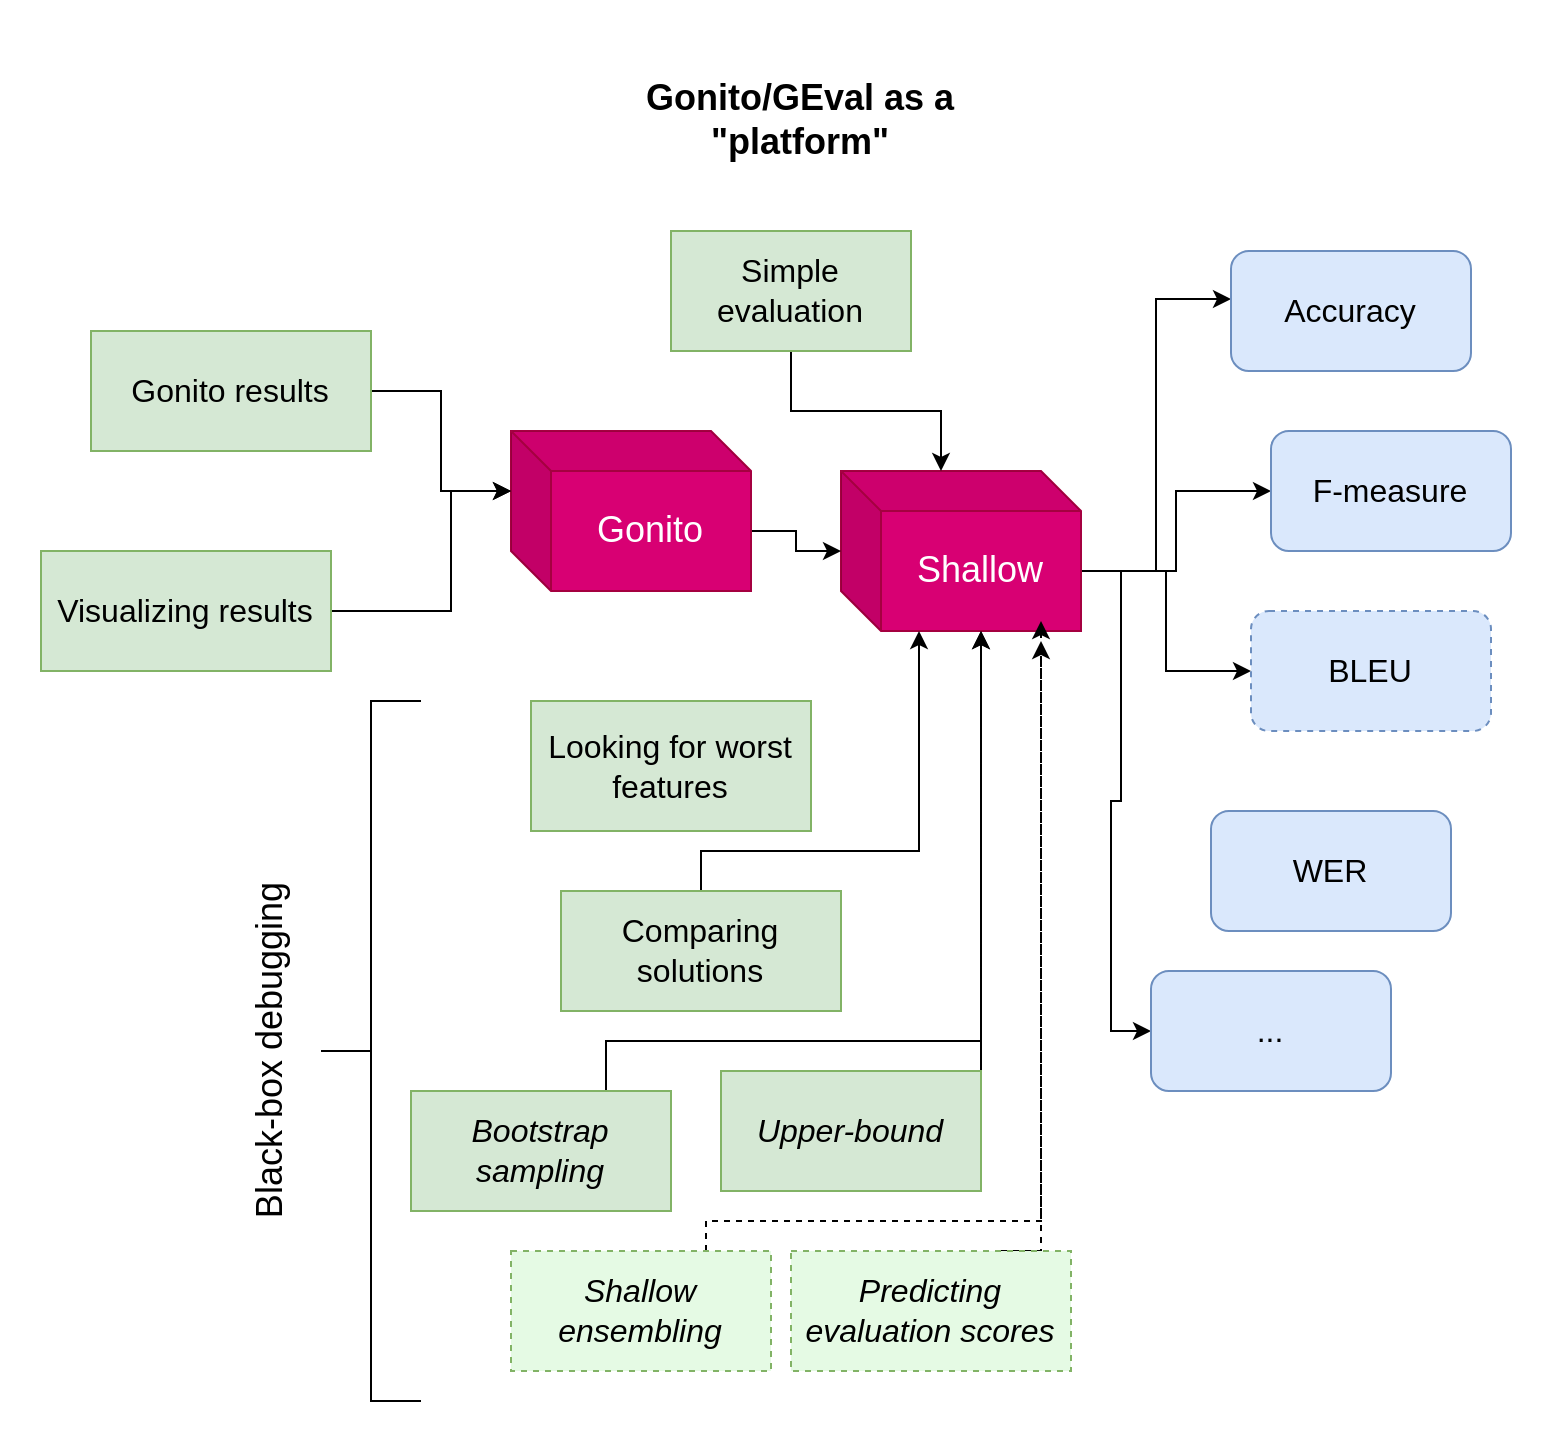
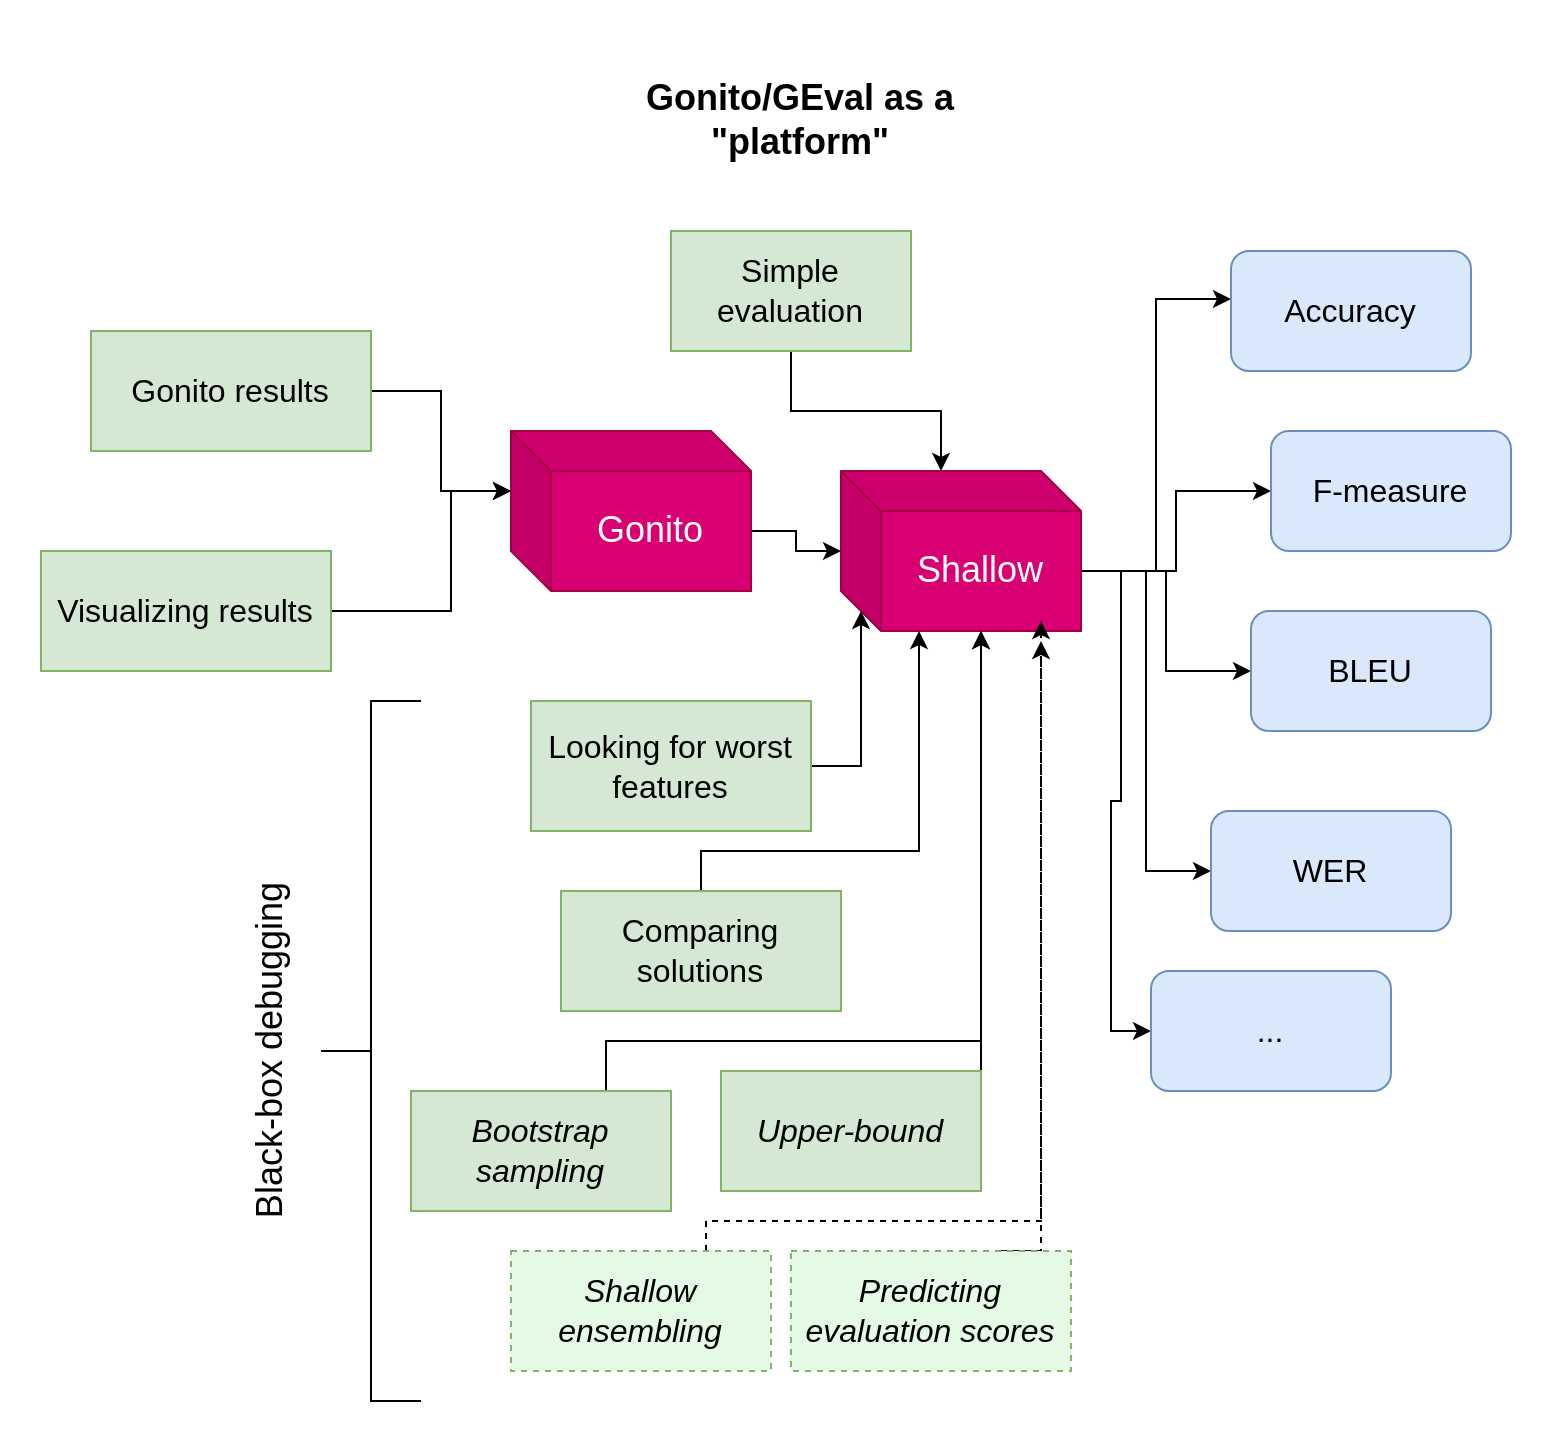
(1371, 671) -> (1371, 671)
none -> (861, 720)
none -> (1146, 749)
